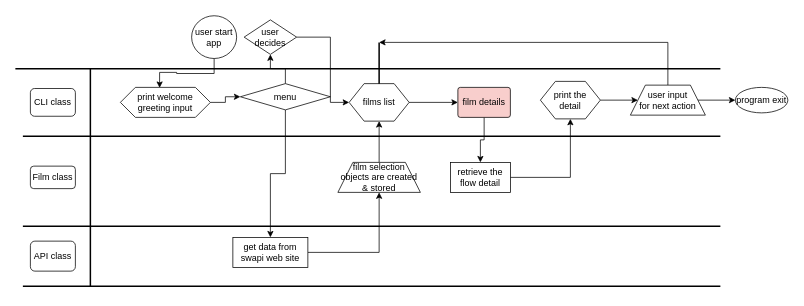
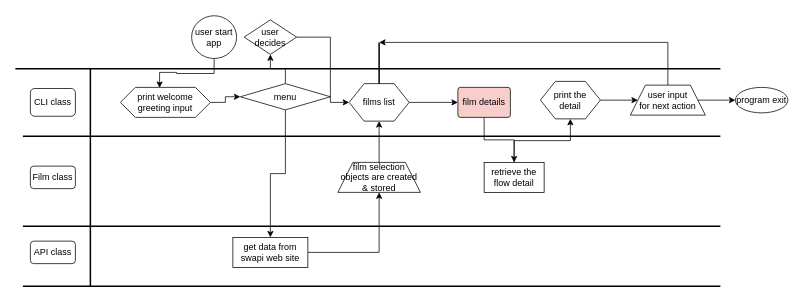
(480, 177) -> (514, 177)
(53, 256) -> (53, 252)
